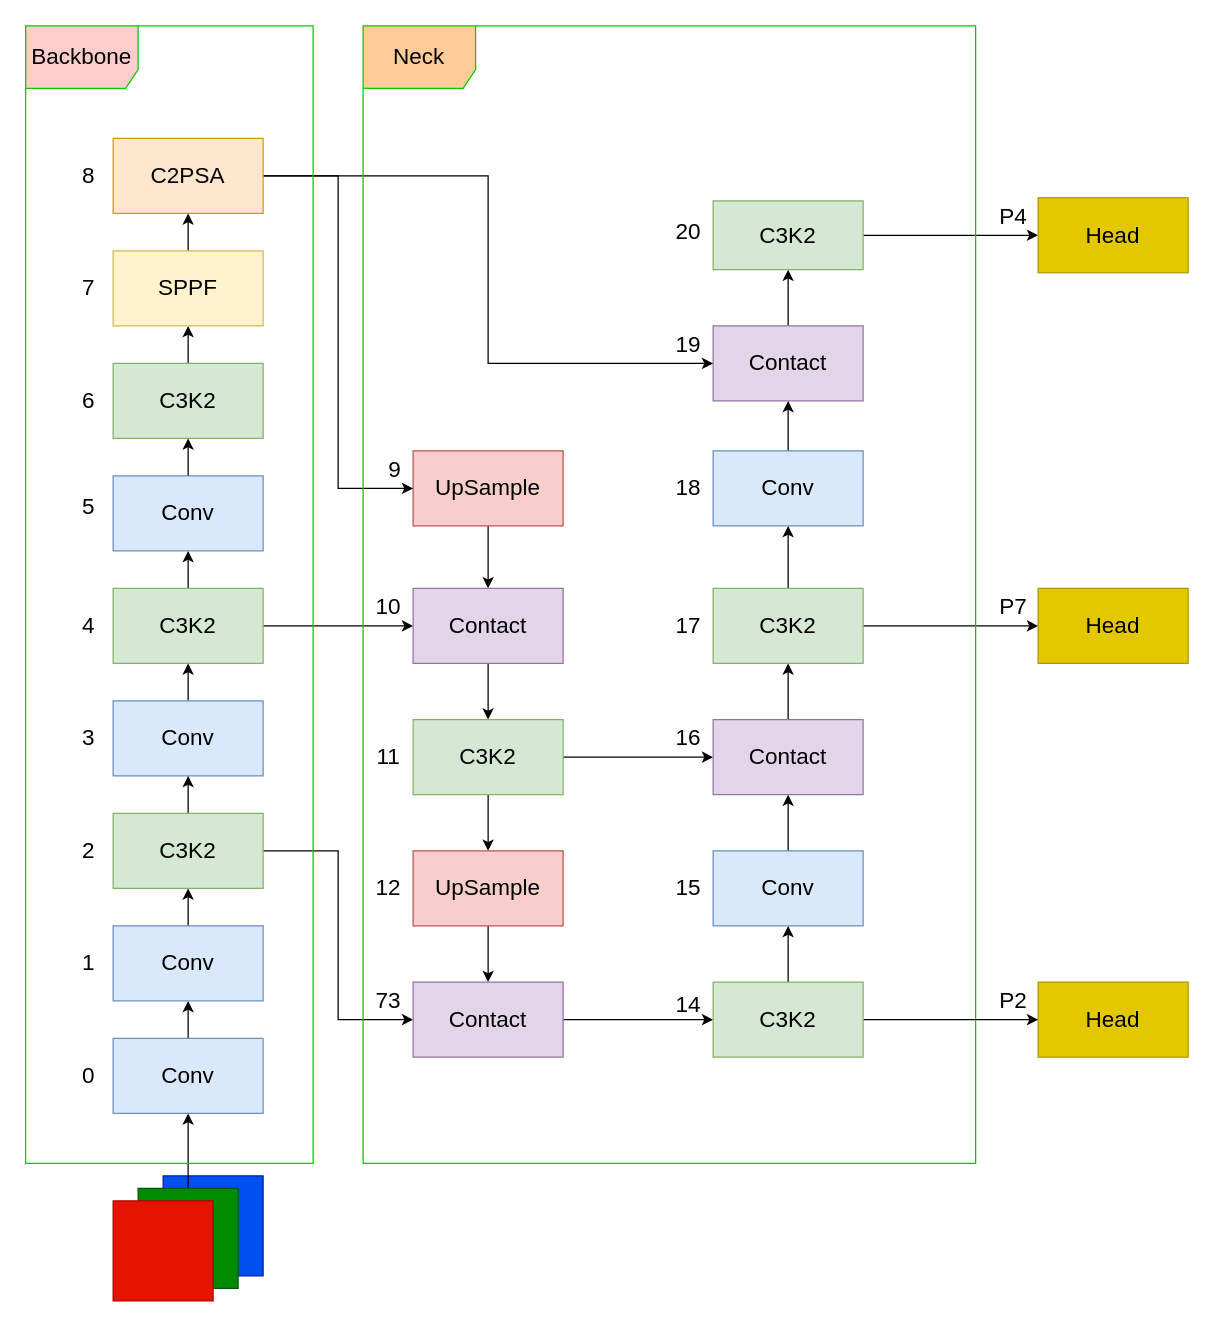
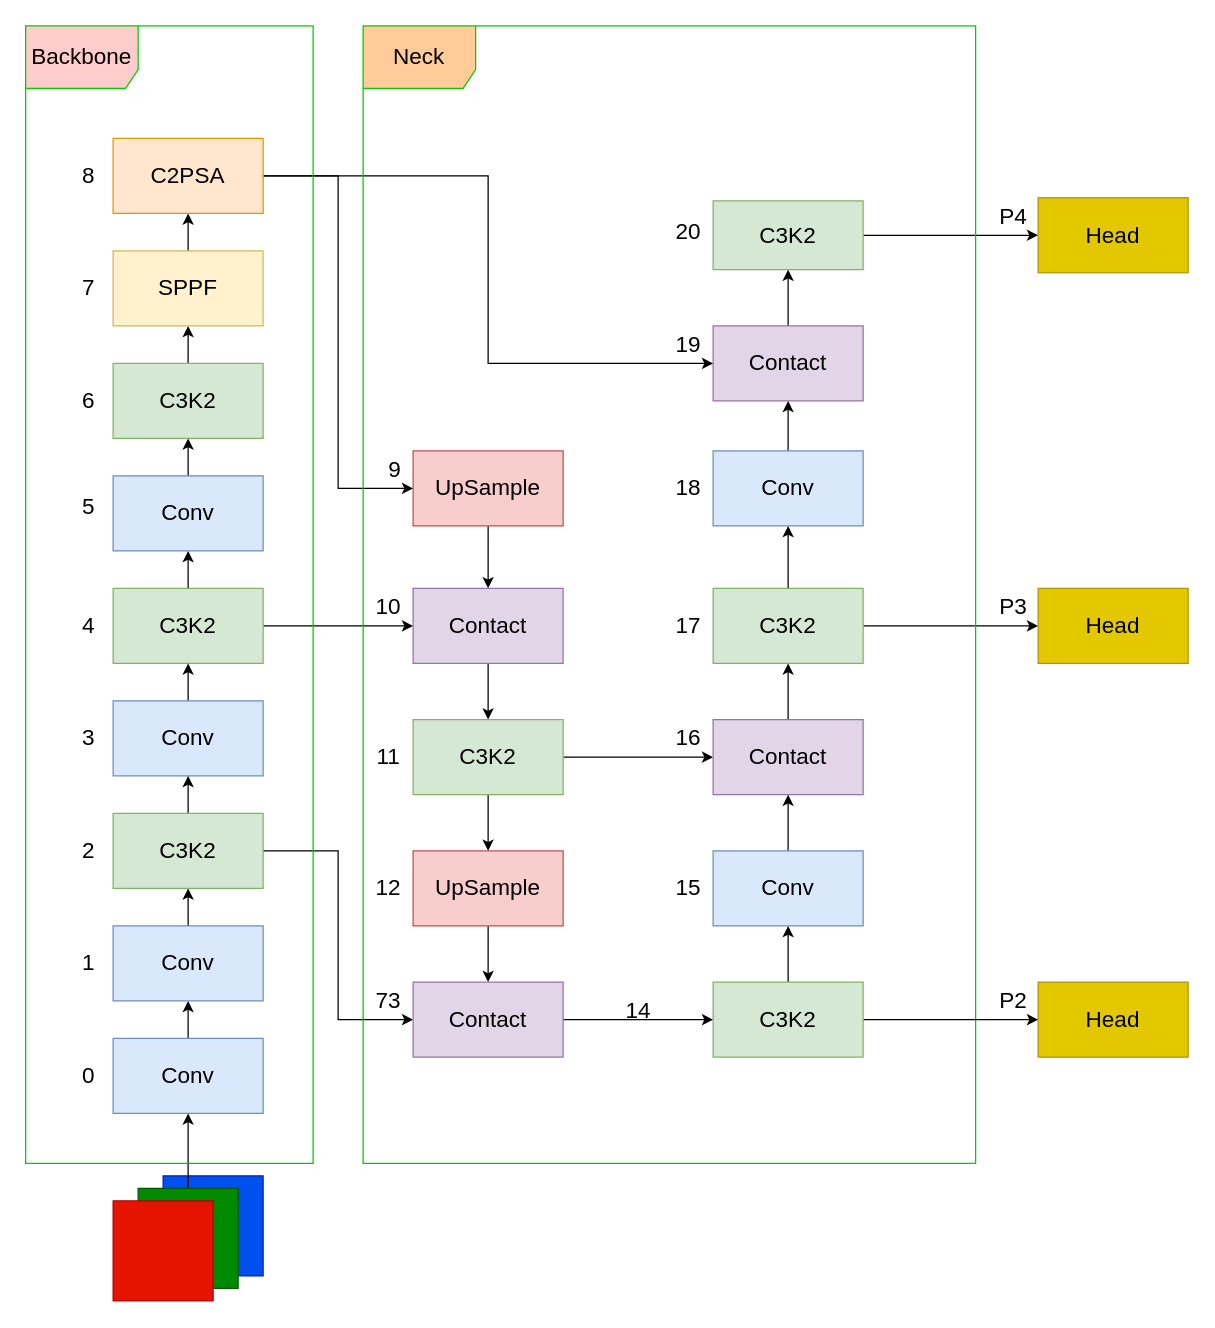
(1014, 607) -> (1014, 607)
(688, 1004) -> (638, 1011)
